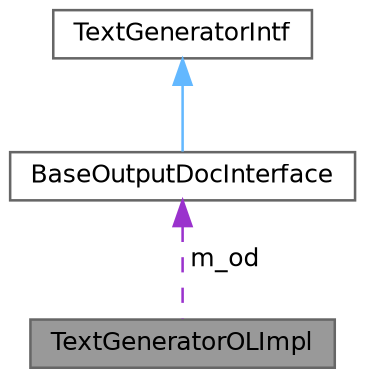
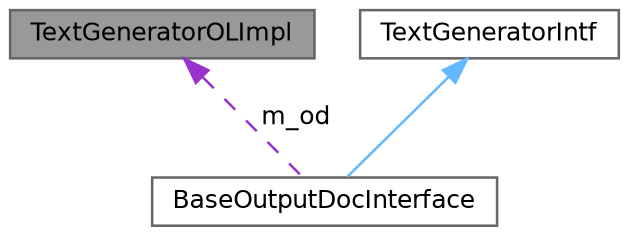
(183, 273) -> (252, 127)
